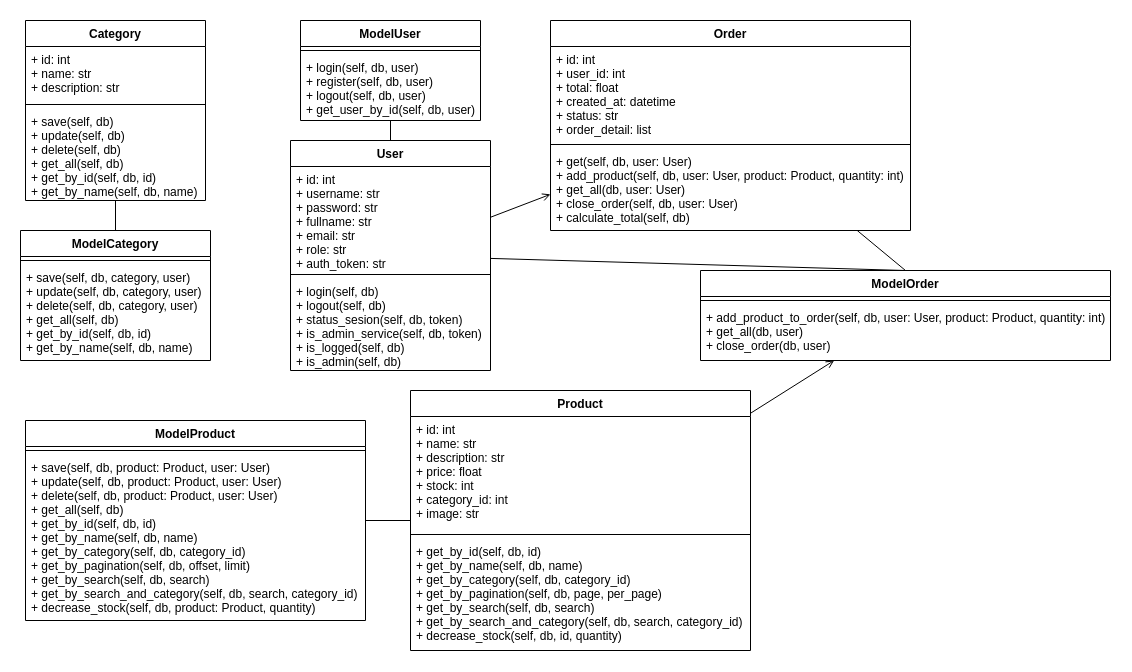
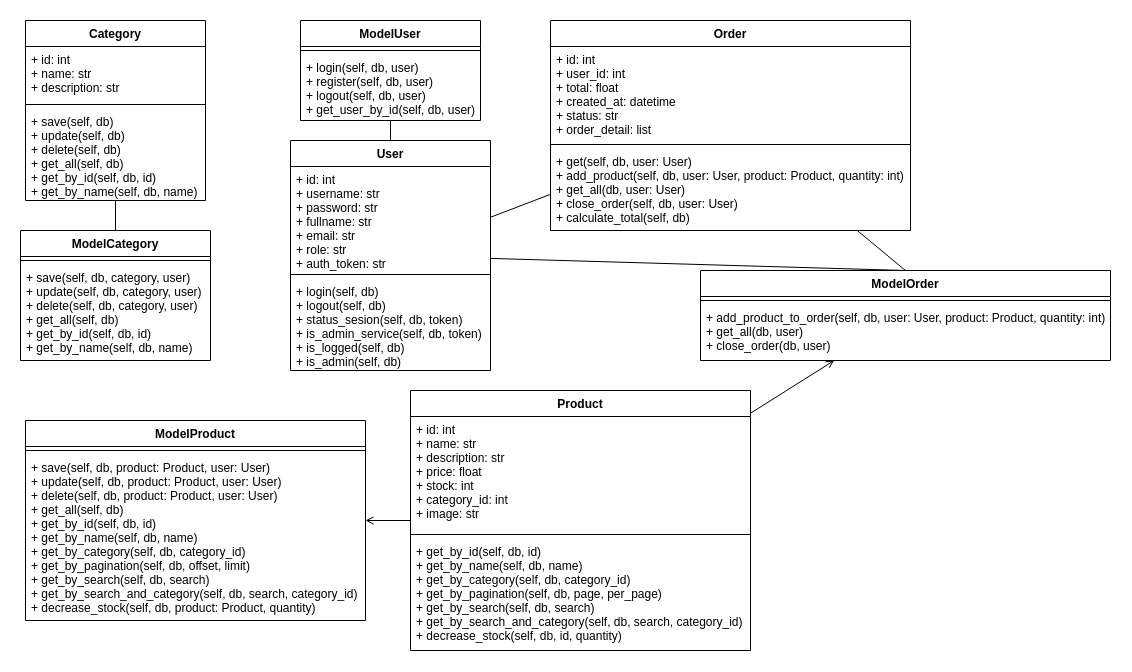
(546, 196) -> (545, 196)
(371, 521) -> (371, 521)
